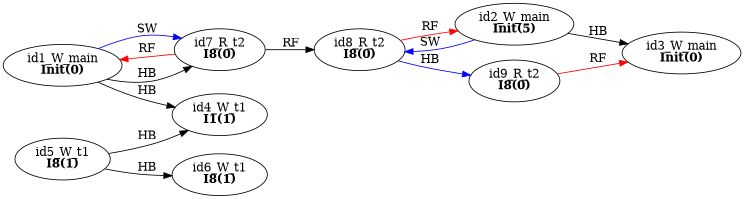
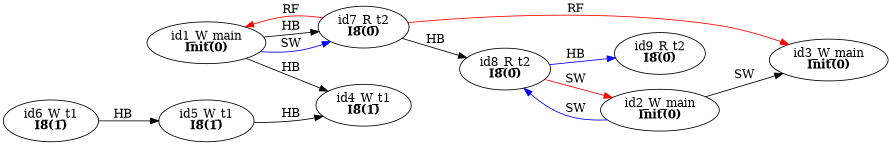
(430, 27) -> (576, 79)
(514, 29) -> (660, 115)
(598, 32) -> (744, 75)
(291, 44) -> (436, 40)
(588, 69) -> (596, 16)
(220, 120) -> (364, 110)
(134, 174) -> (125, 121)
